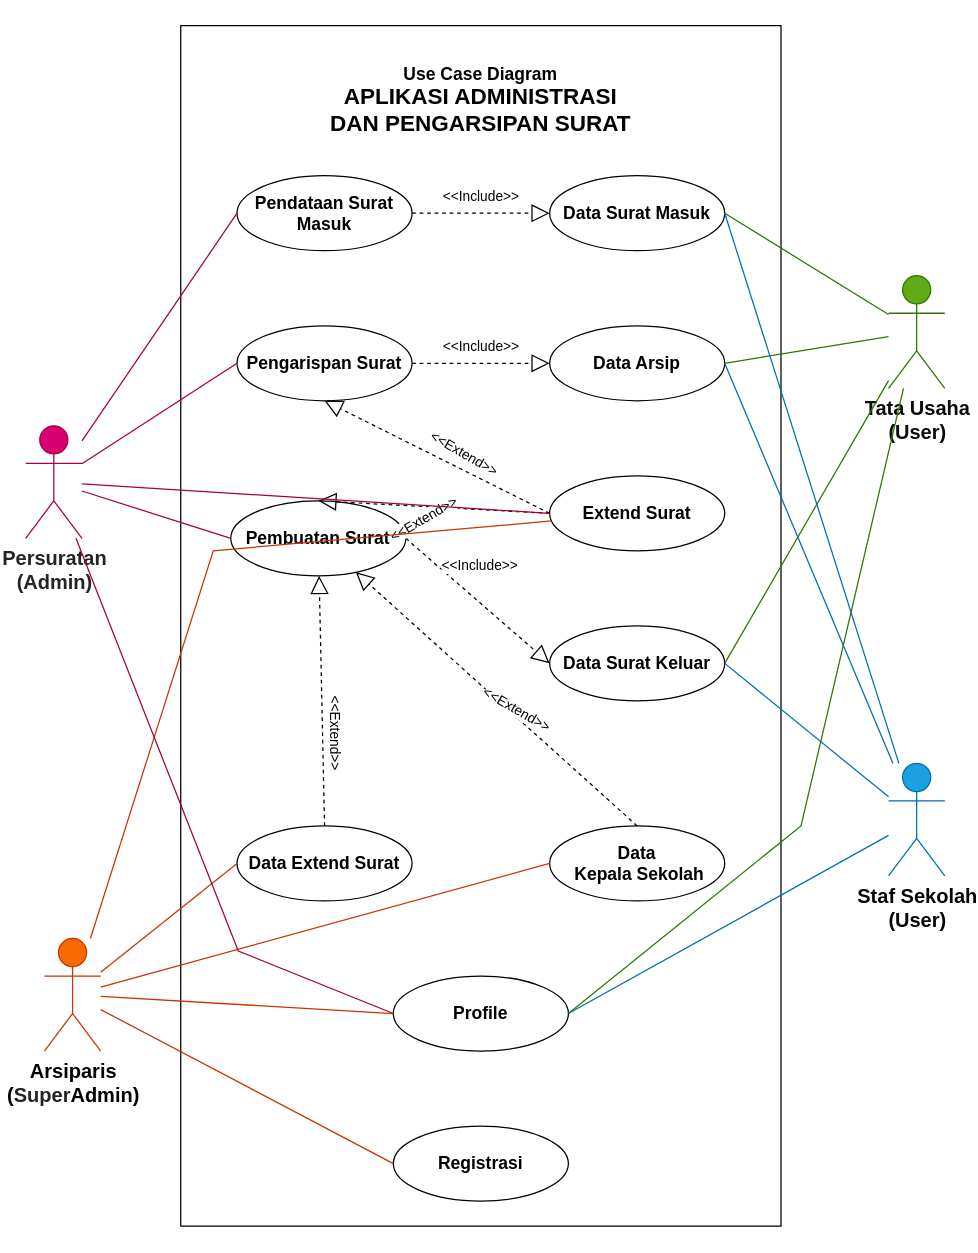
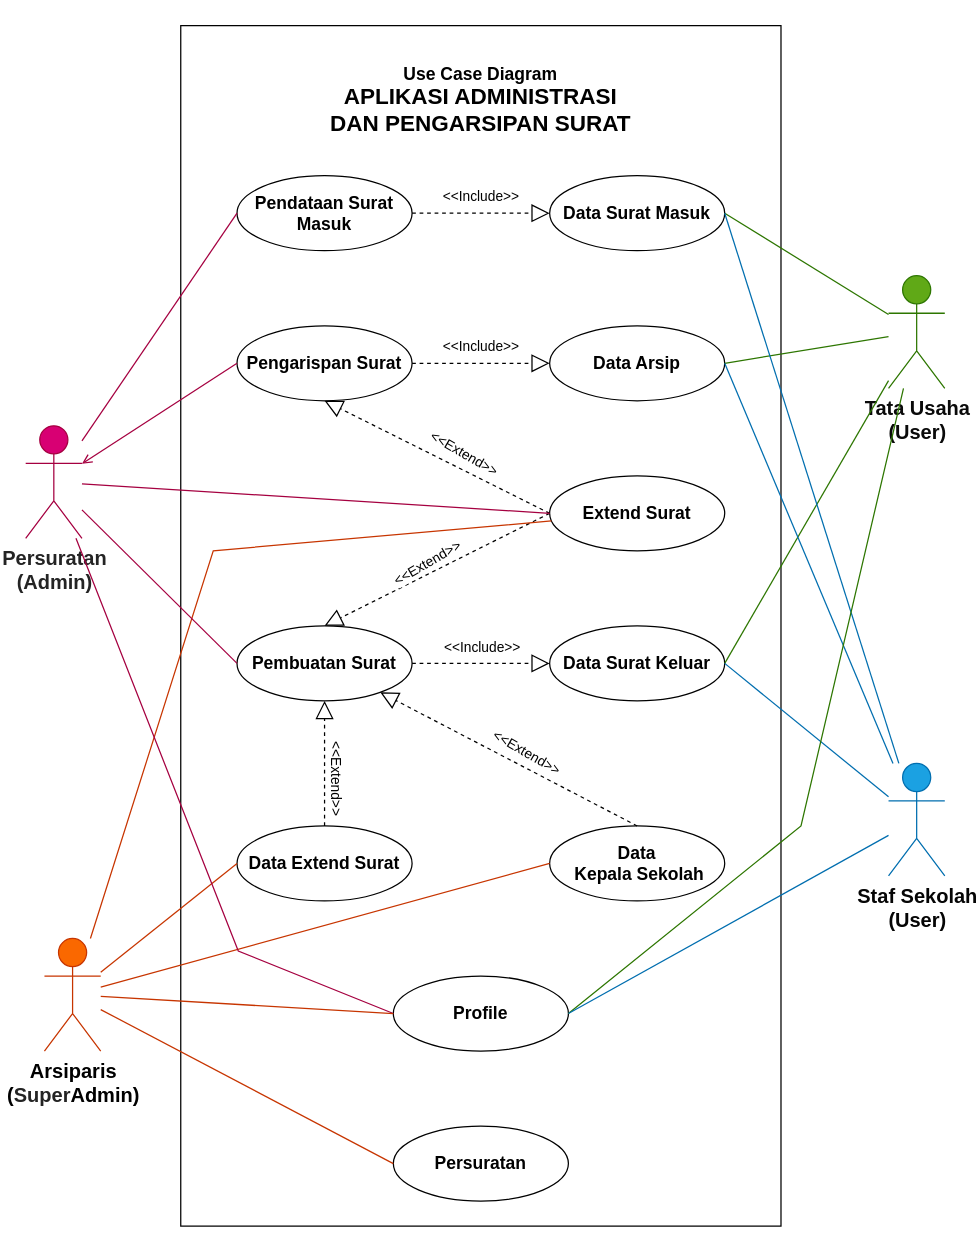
(86, 461) -> (87, 460)
(318, 538) -> (324, 663)
(481, 1163) -> (481, 1163)
